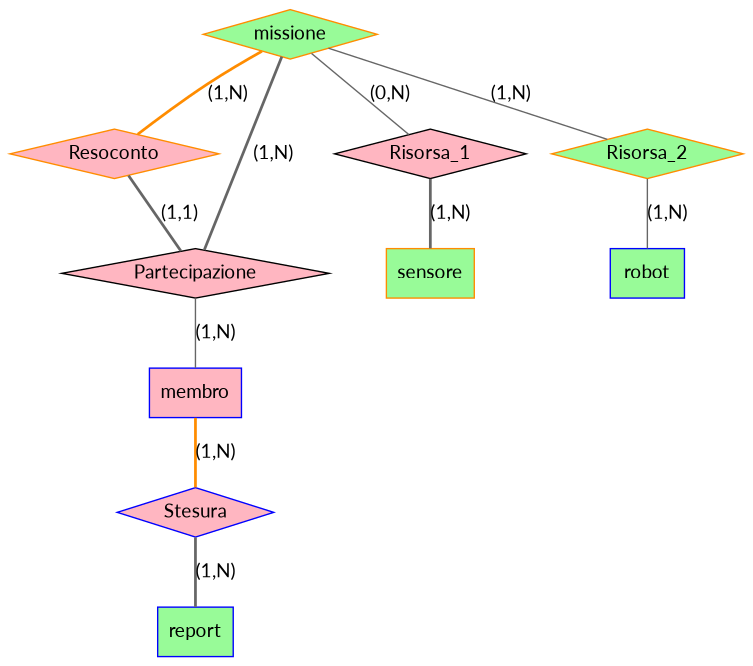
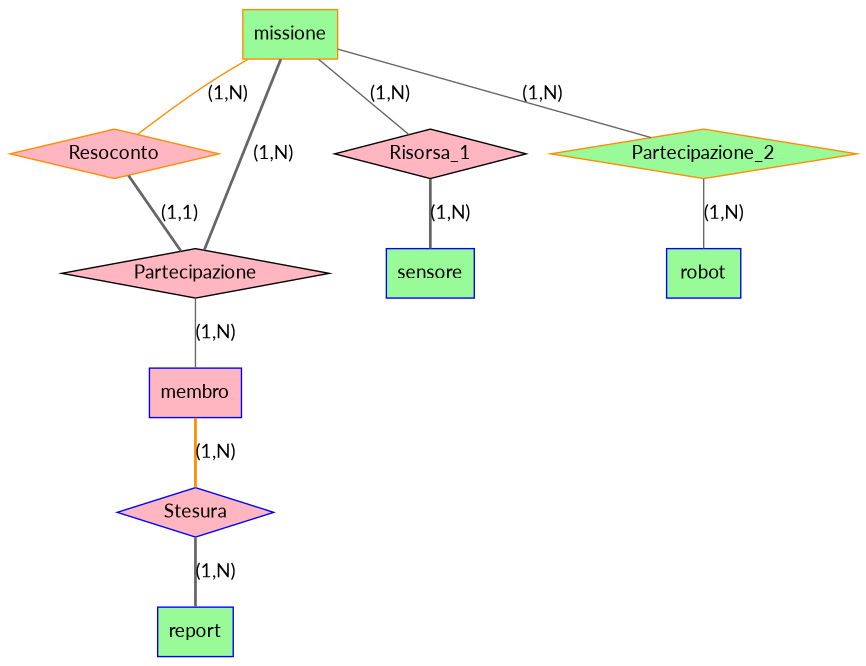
(290, 34) -> (290, 34)
(198, 90) -> (192, 95)
(391, 94) -> (391, 94)
(647, 154) -> (704, 154)
(430, 273) -> (430, 273)
